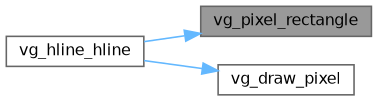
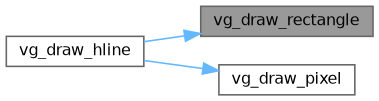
(286, 21) -> (287, 21)
(75, 51) -> (75, 51)
